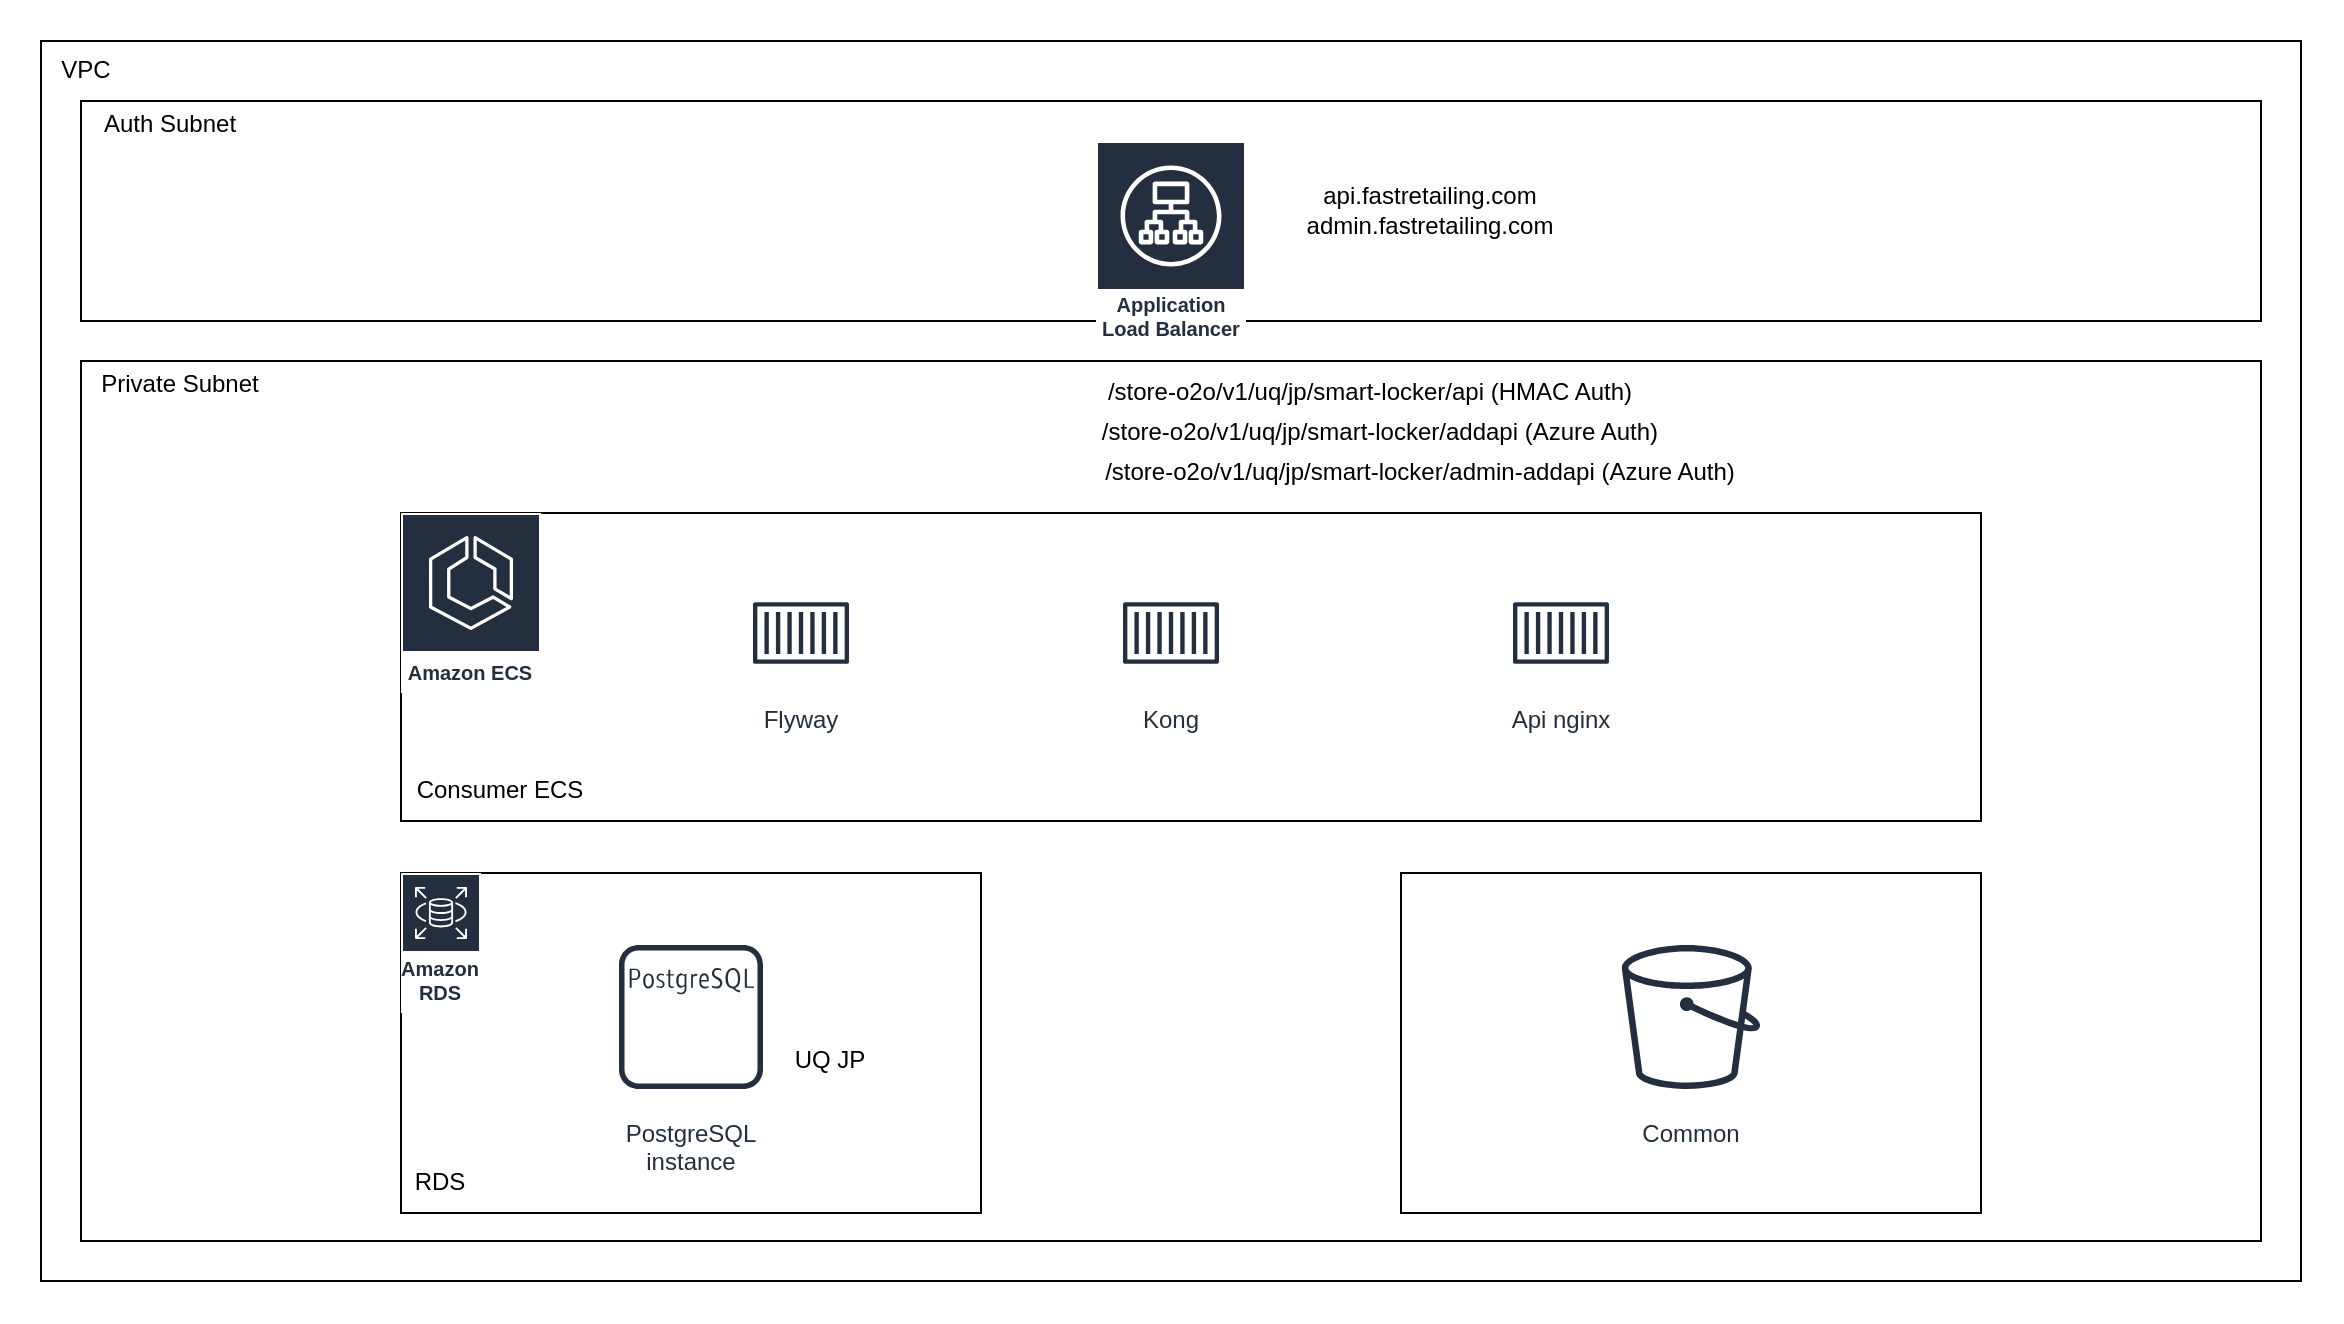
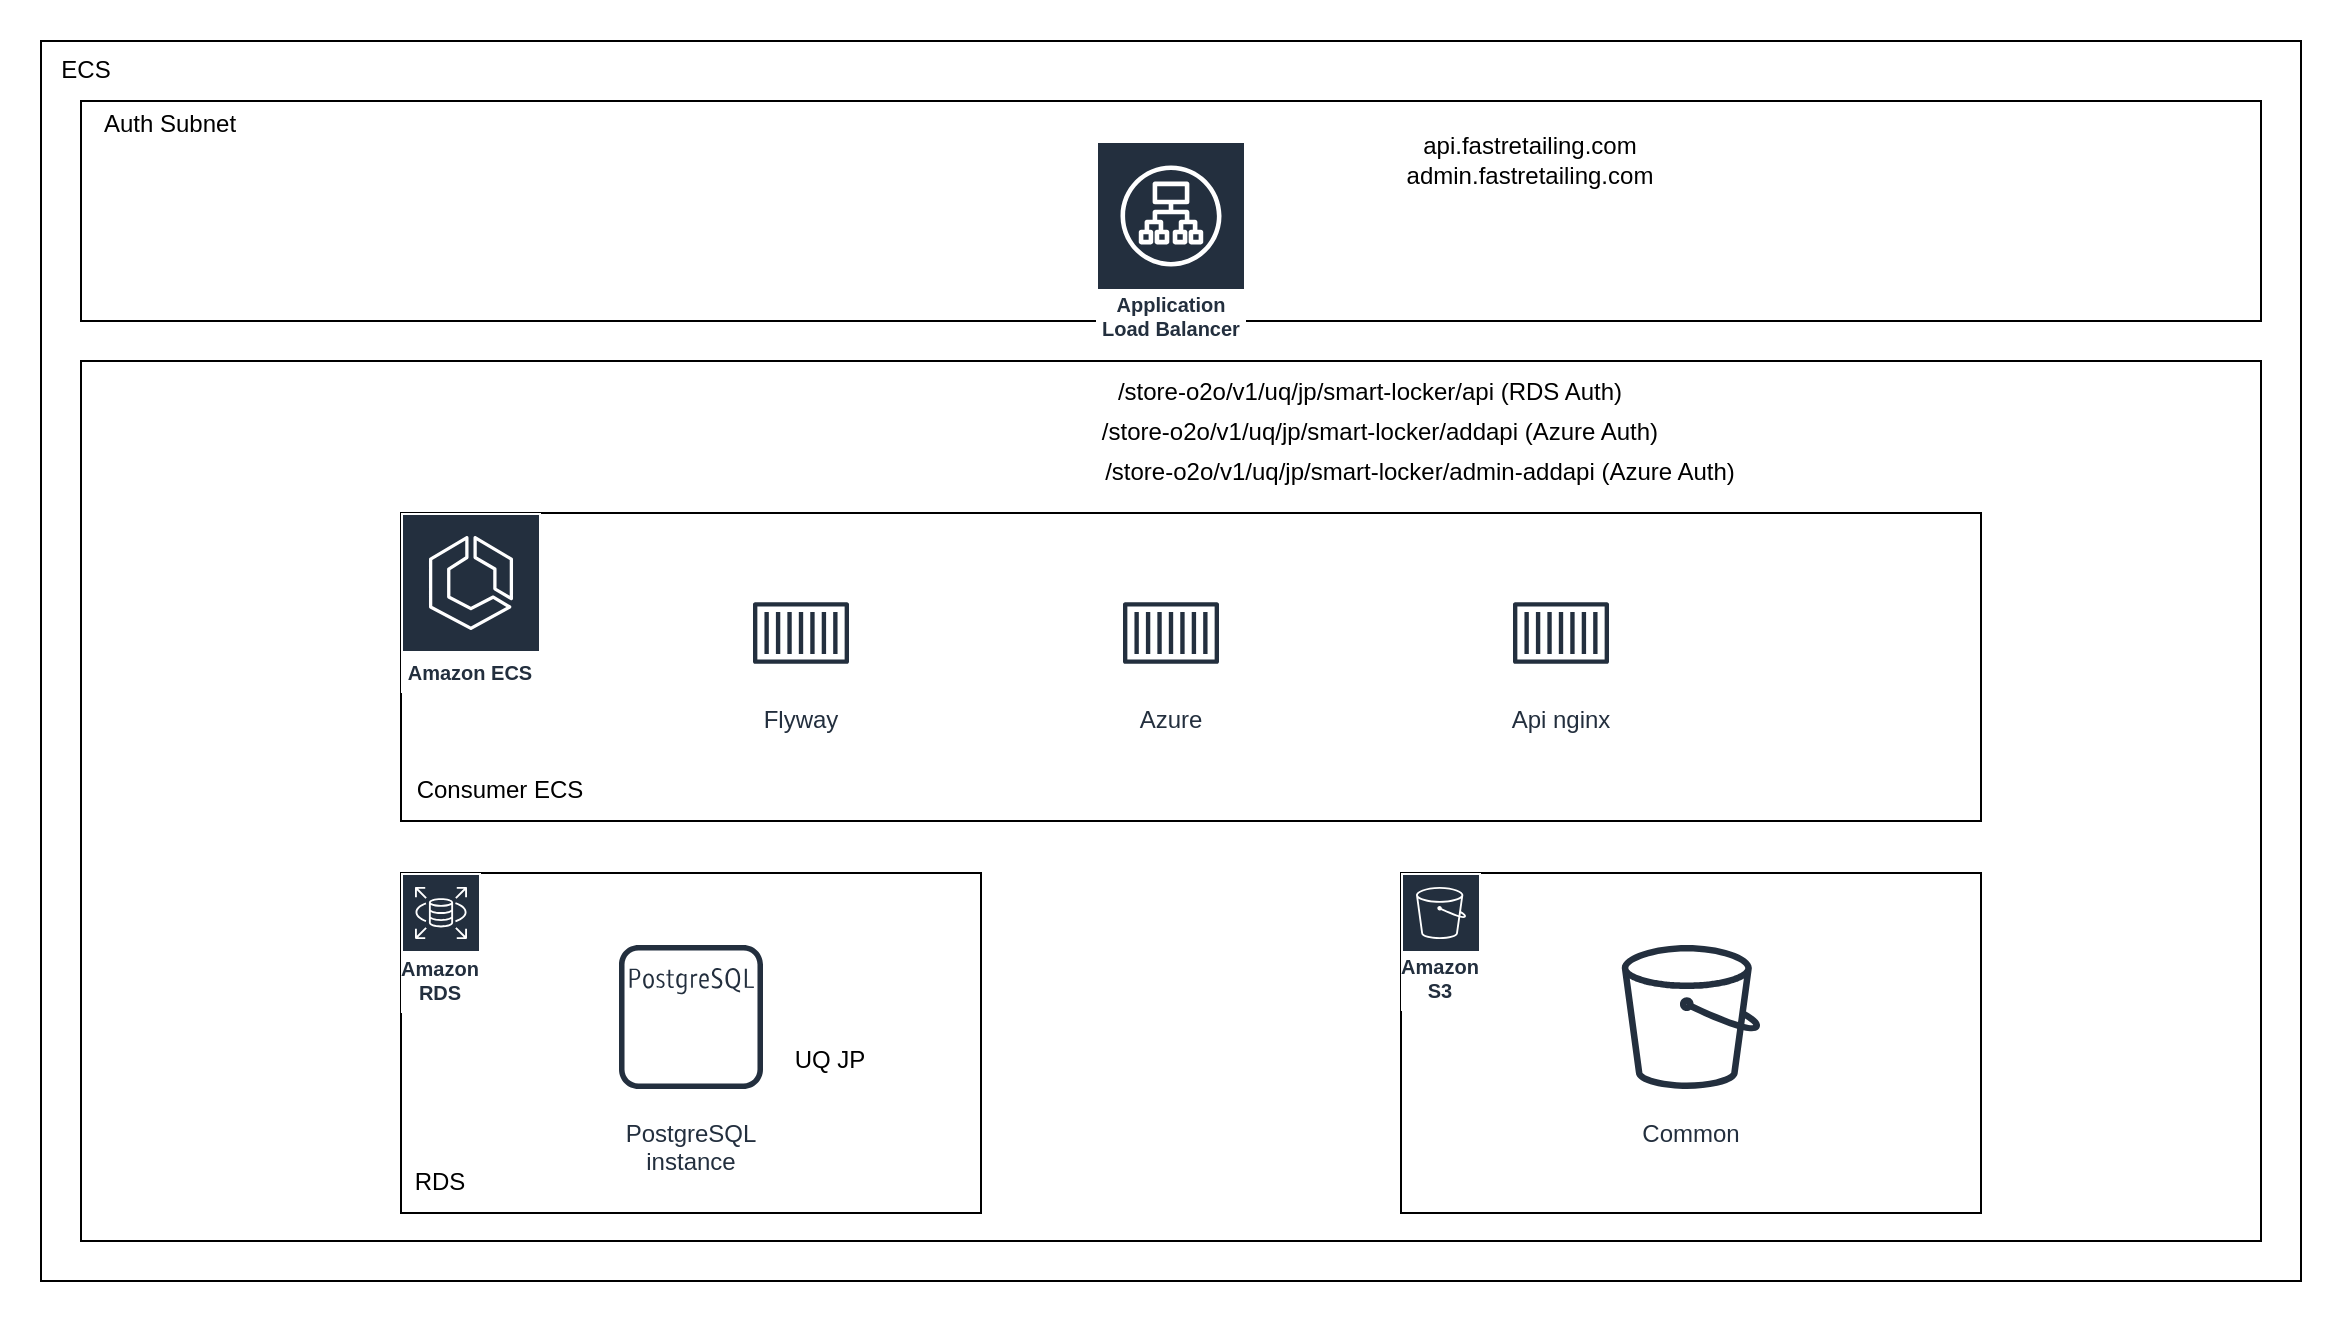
(87, 71) -> (87, 71)
(1431, 211) -> (1531, 161)
(181, 385) -> none
(1371, 393) -> (1371, 393)
(1172, 721) -> (1172, 721)
none -> (1441, 942)
